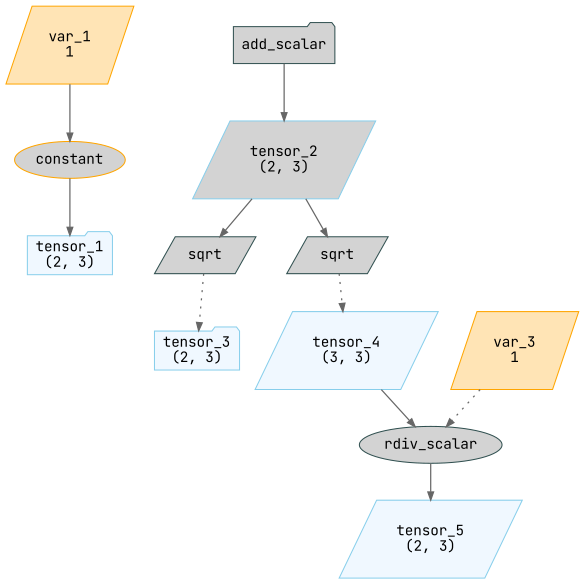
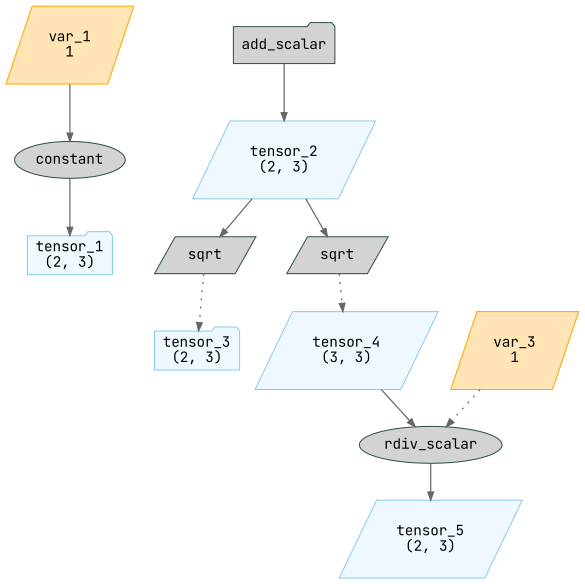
(70, 160) -> (70, 160)
(284, 160) -> (284, 160)
